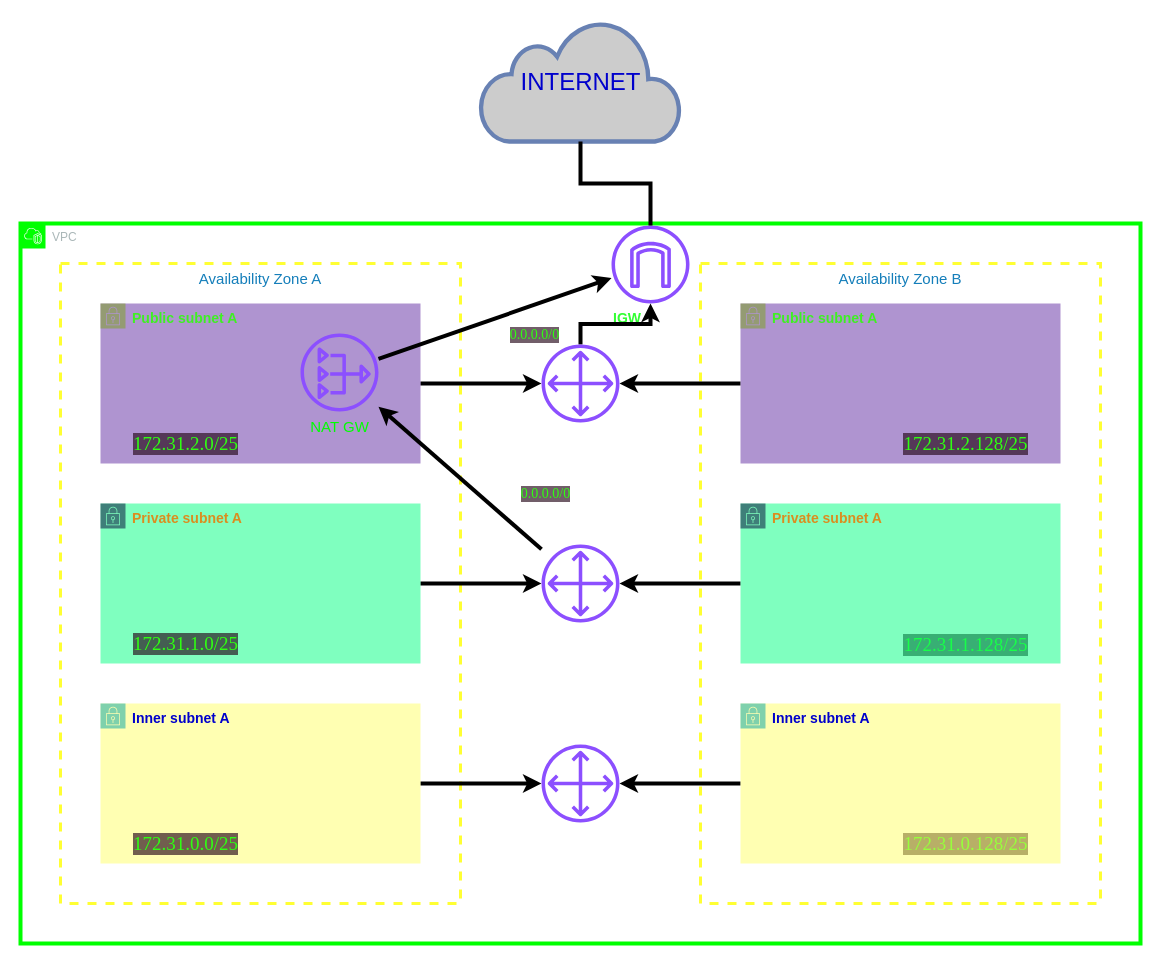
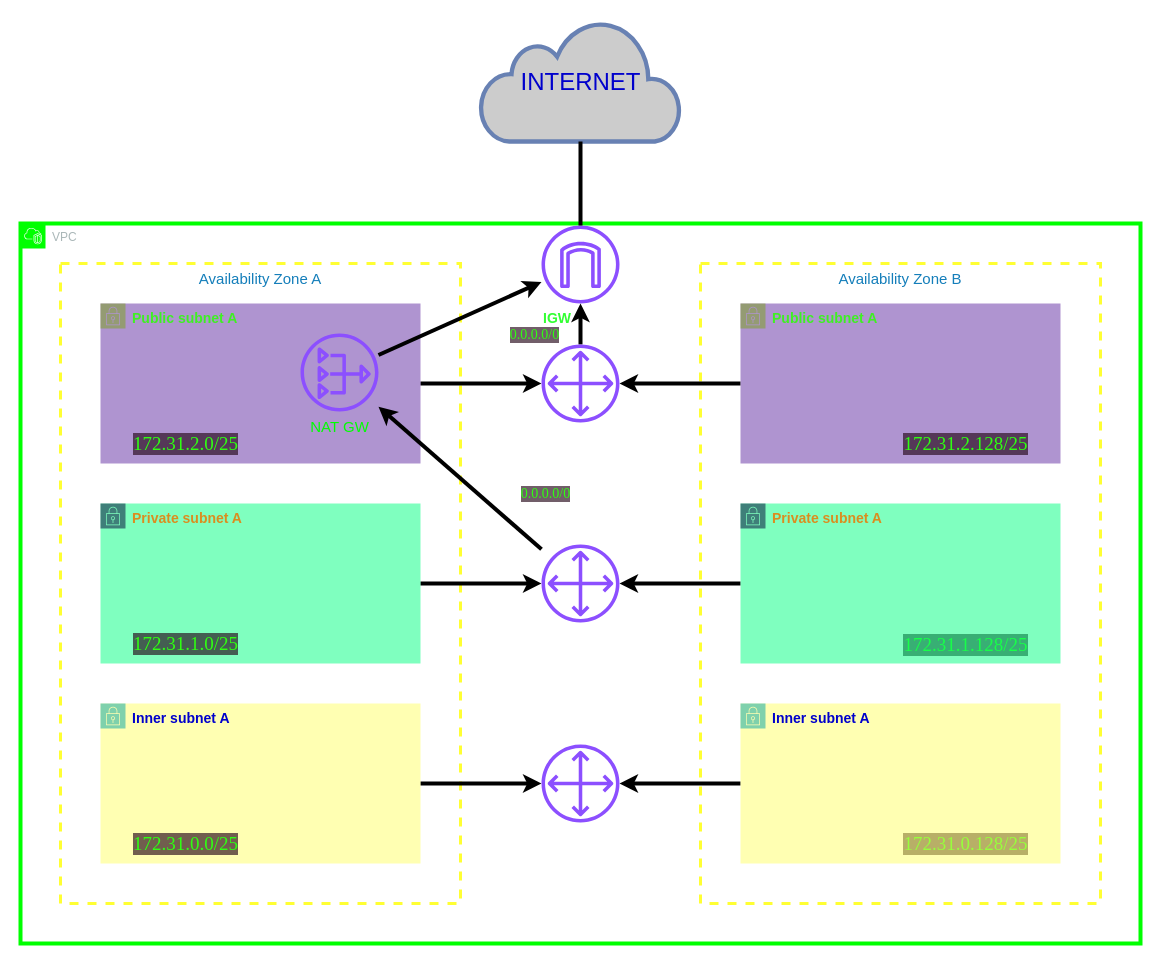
(651, 265) -> (581, 265)
